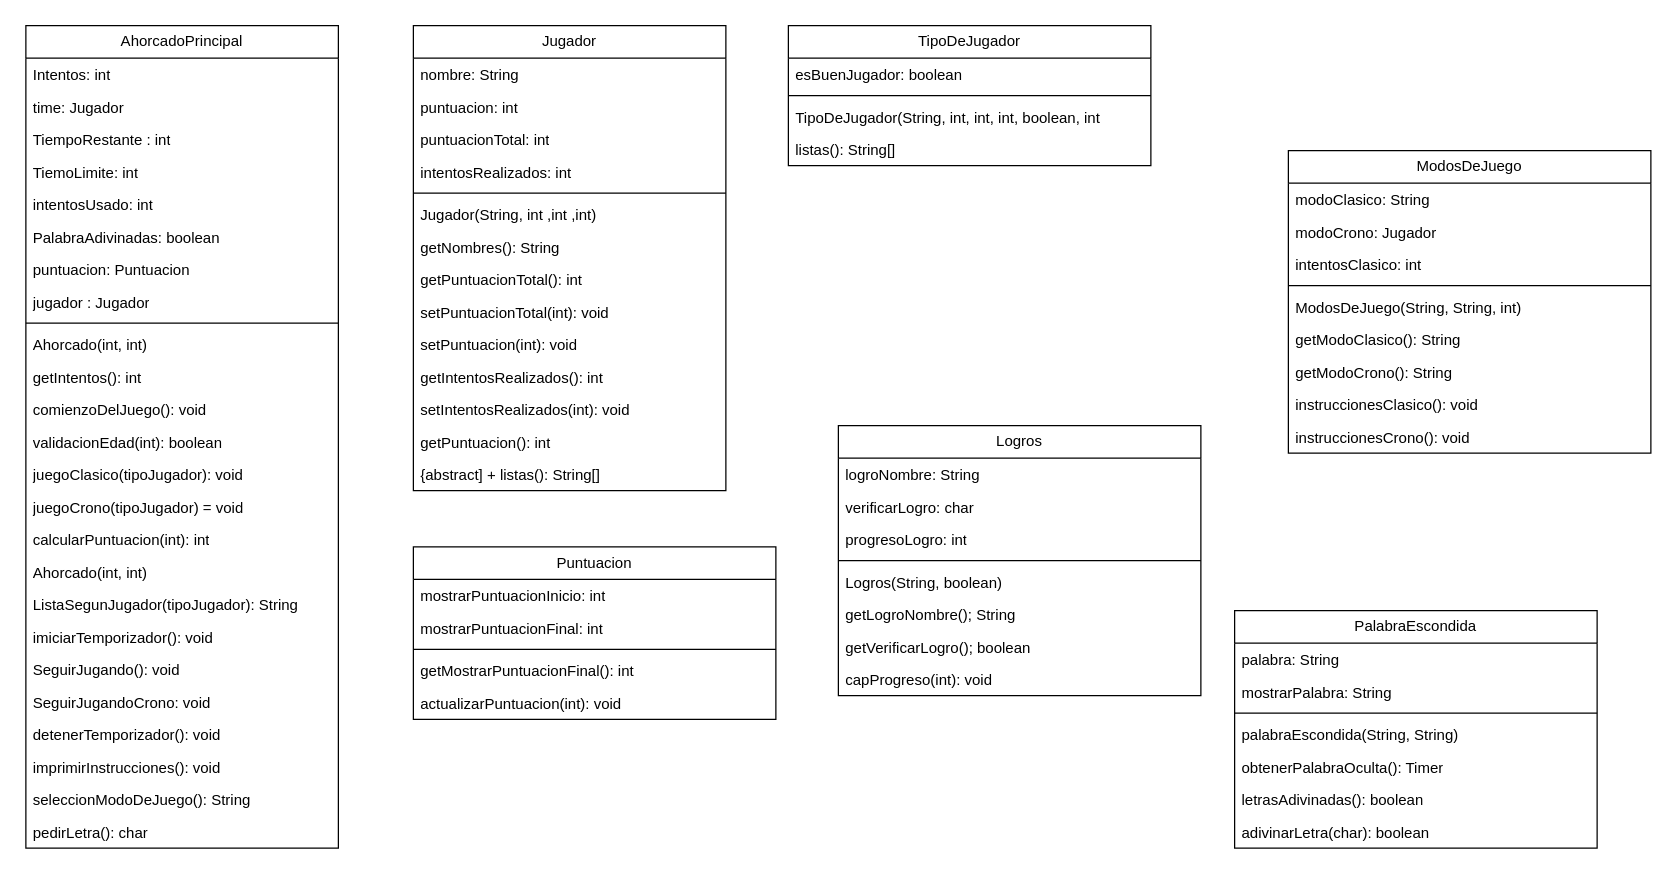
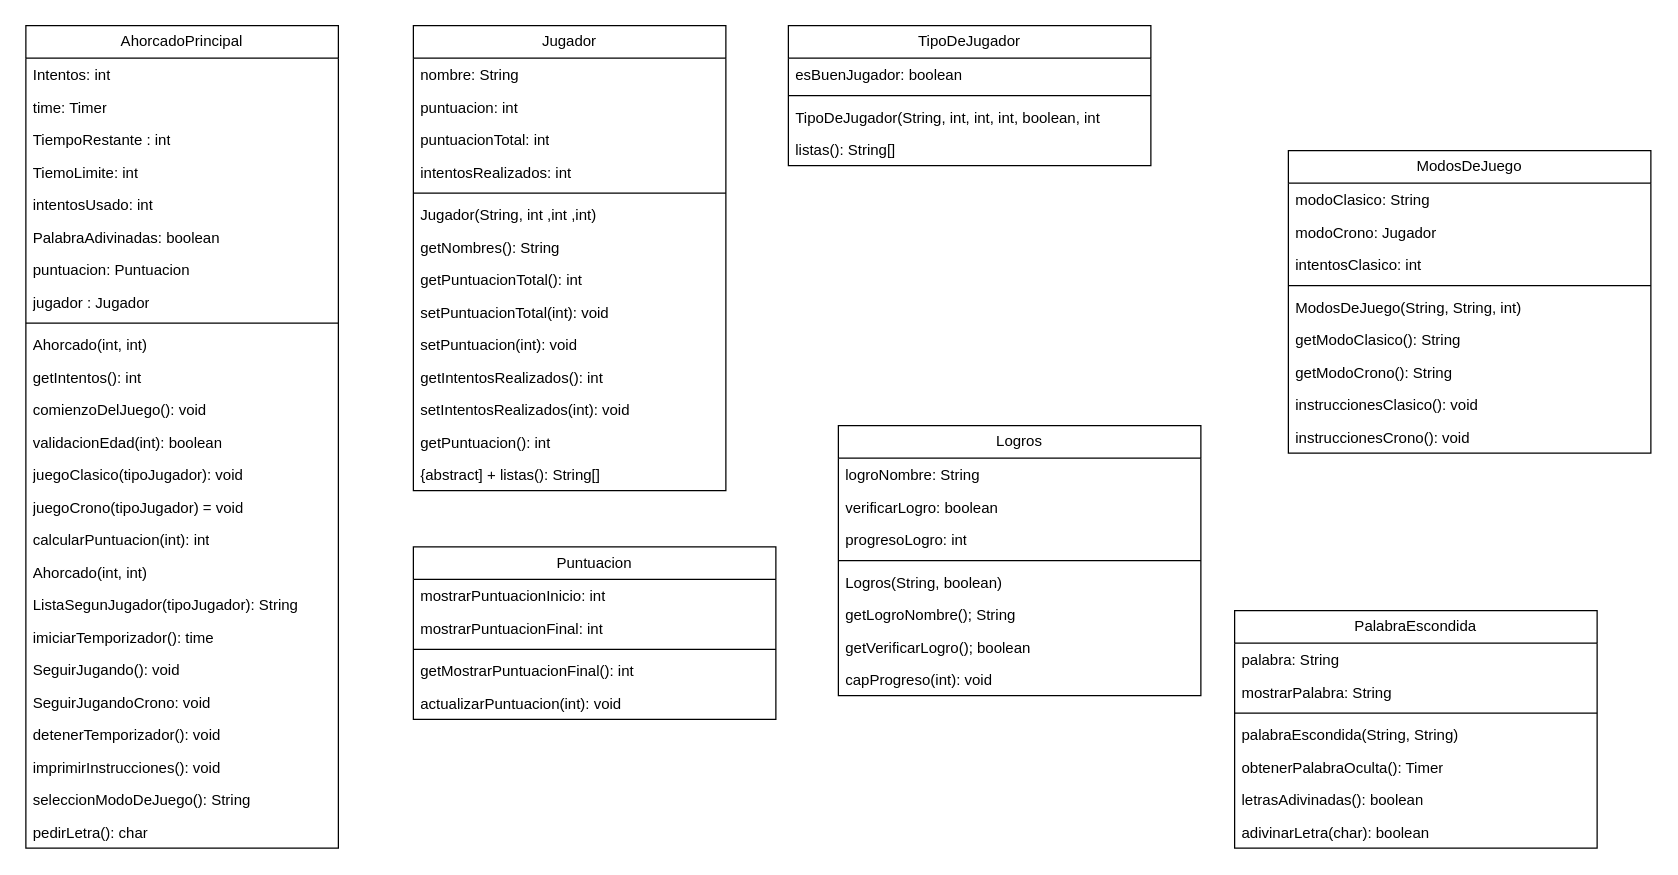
(82, 108) -> (72, 108)
(922, 508) -> (932, 508)
(133, 638) -> (133, 638)
